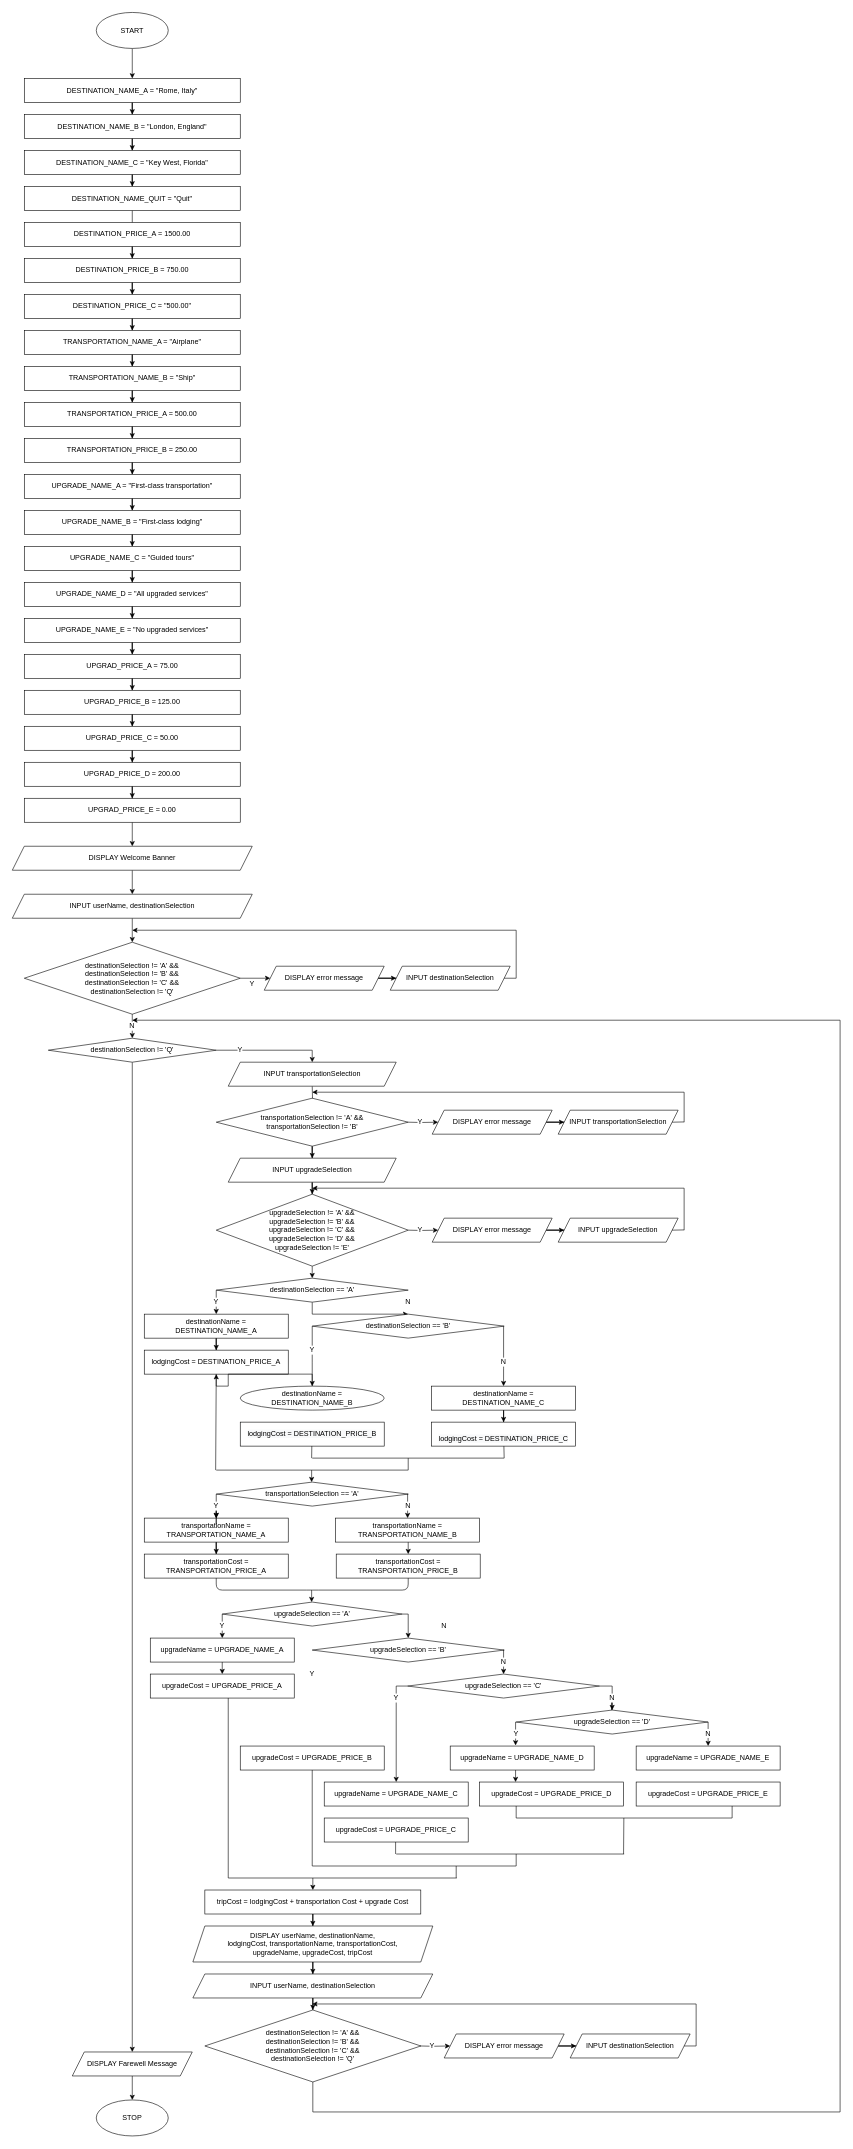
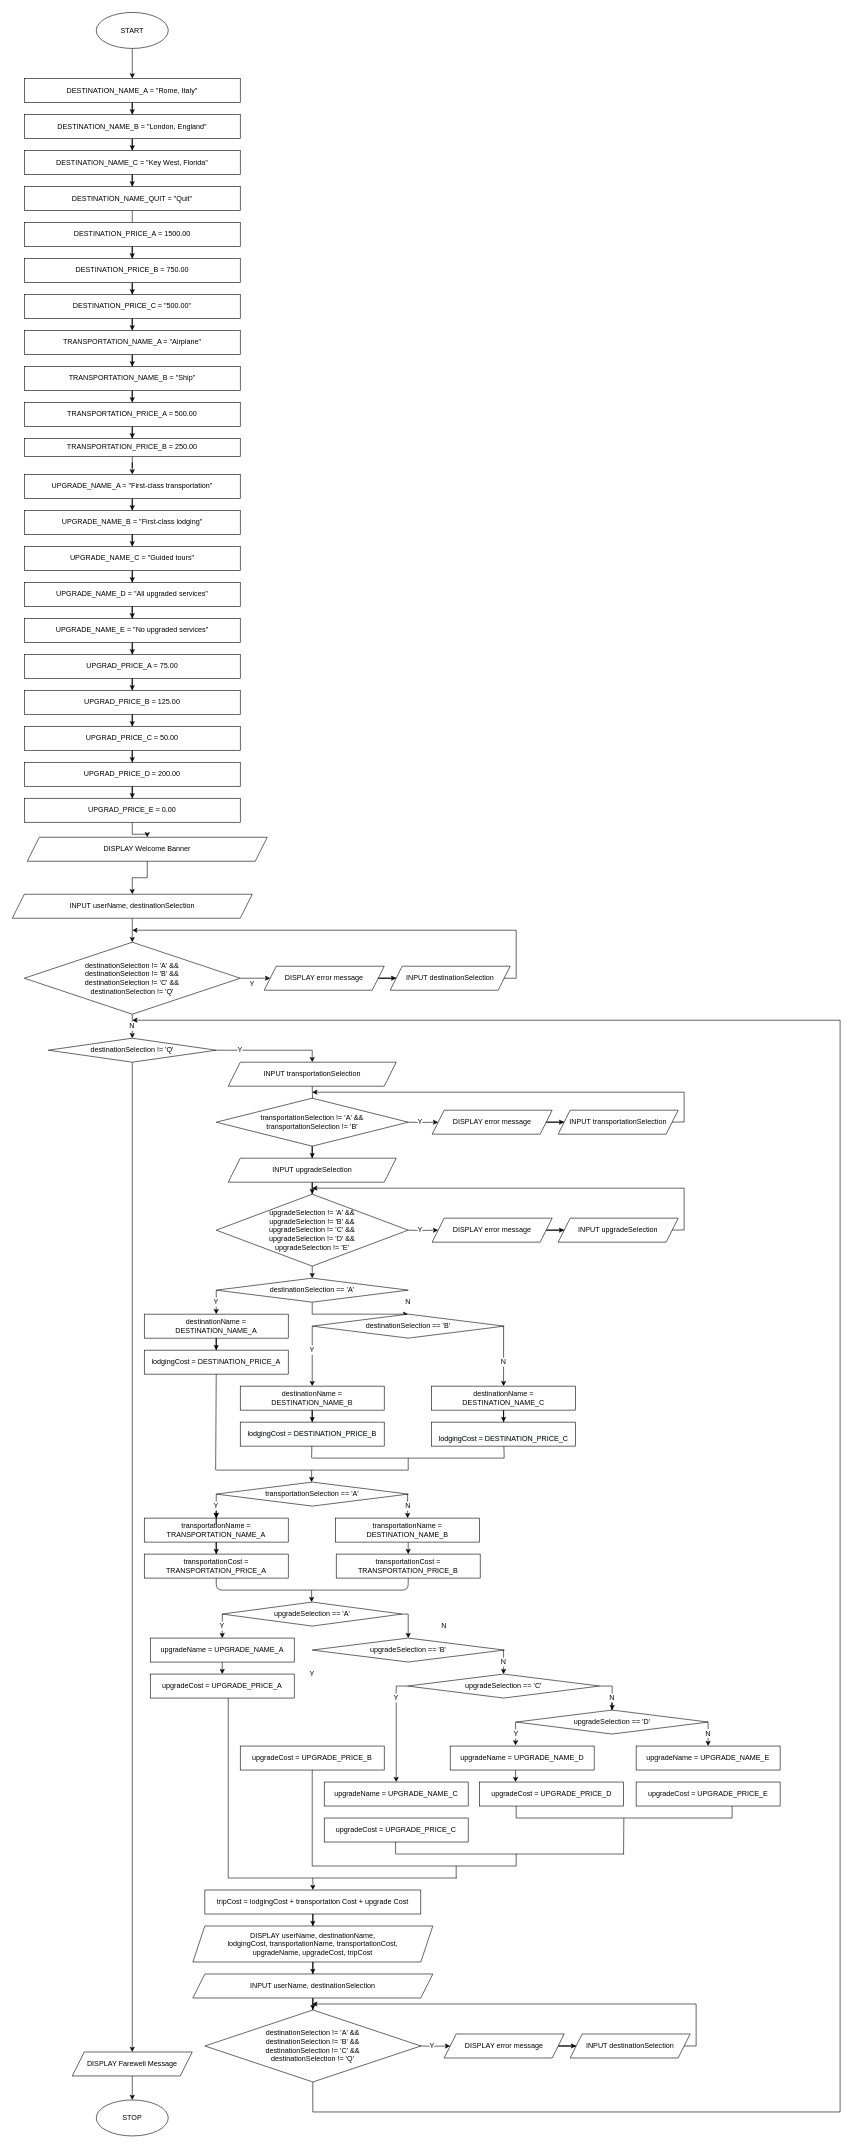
(132, 450) -> (132, 447)
(132, 858) -> (147, 849)
(298, 1374) -> (312, 1418)
(312, 1398) -> (312, 1398)
(408, 1530) -> (408, 1530)
